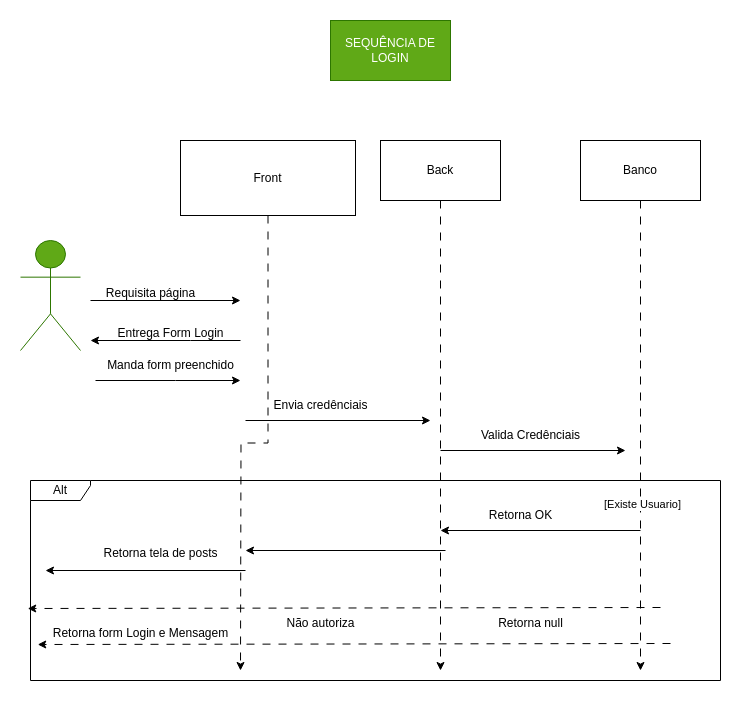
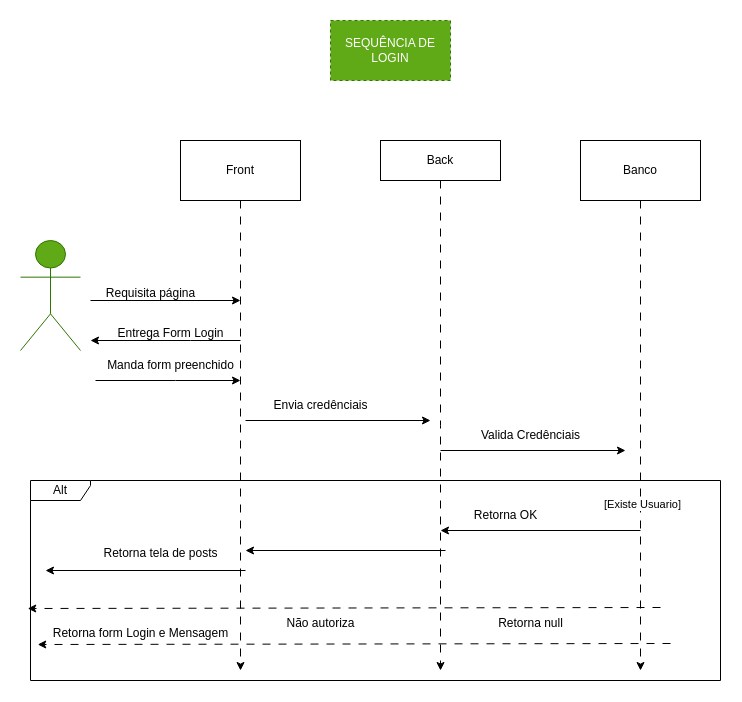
(391, 51) -> (391, 51)
(441, 171) -> (441, 161)
(268, 178) -> (241, 171)
(521, 516) -> (506, 516)
